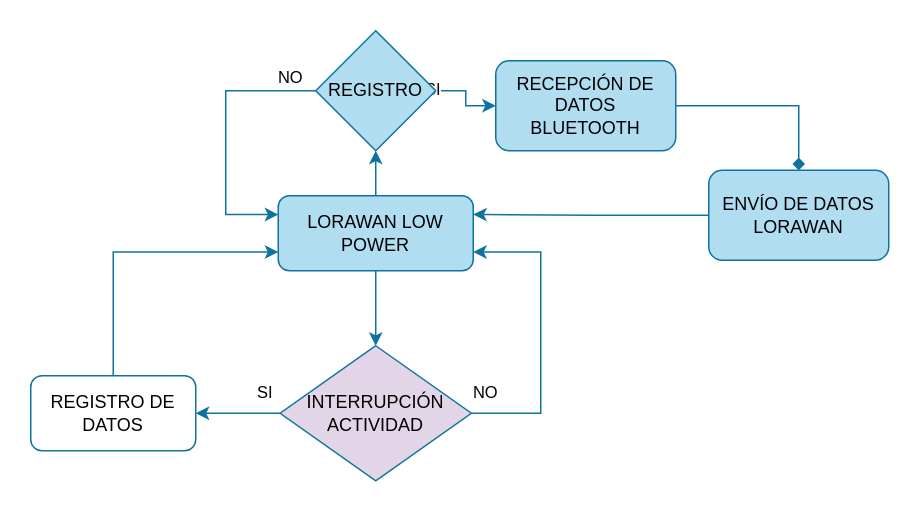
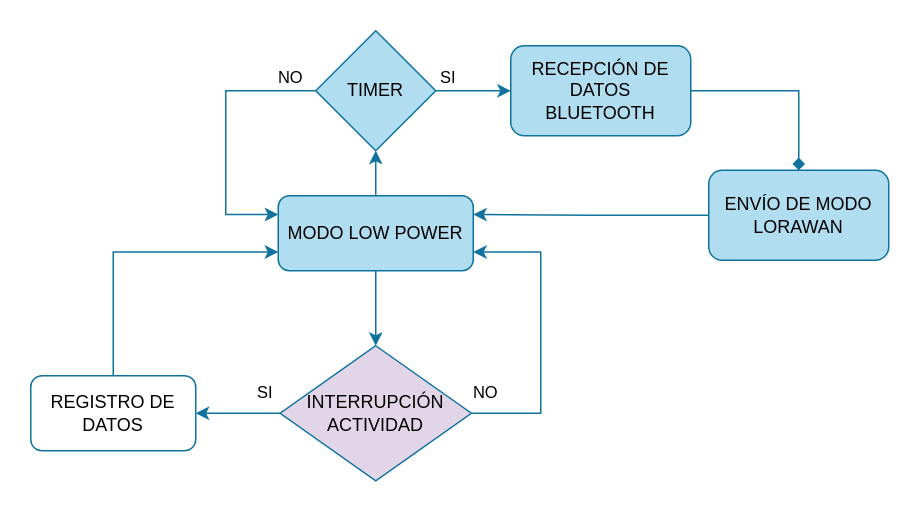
(376, 91) -> (376, 91)
(586, 106) -> (601, 91)
(799, 215) -> (799, 215)
(376, 233) -> (376, 233)
